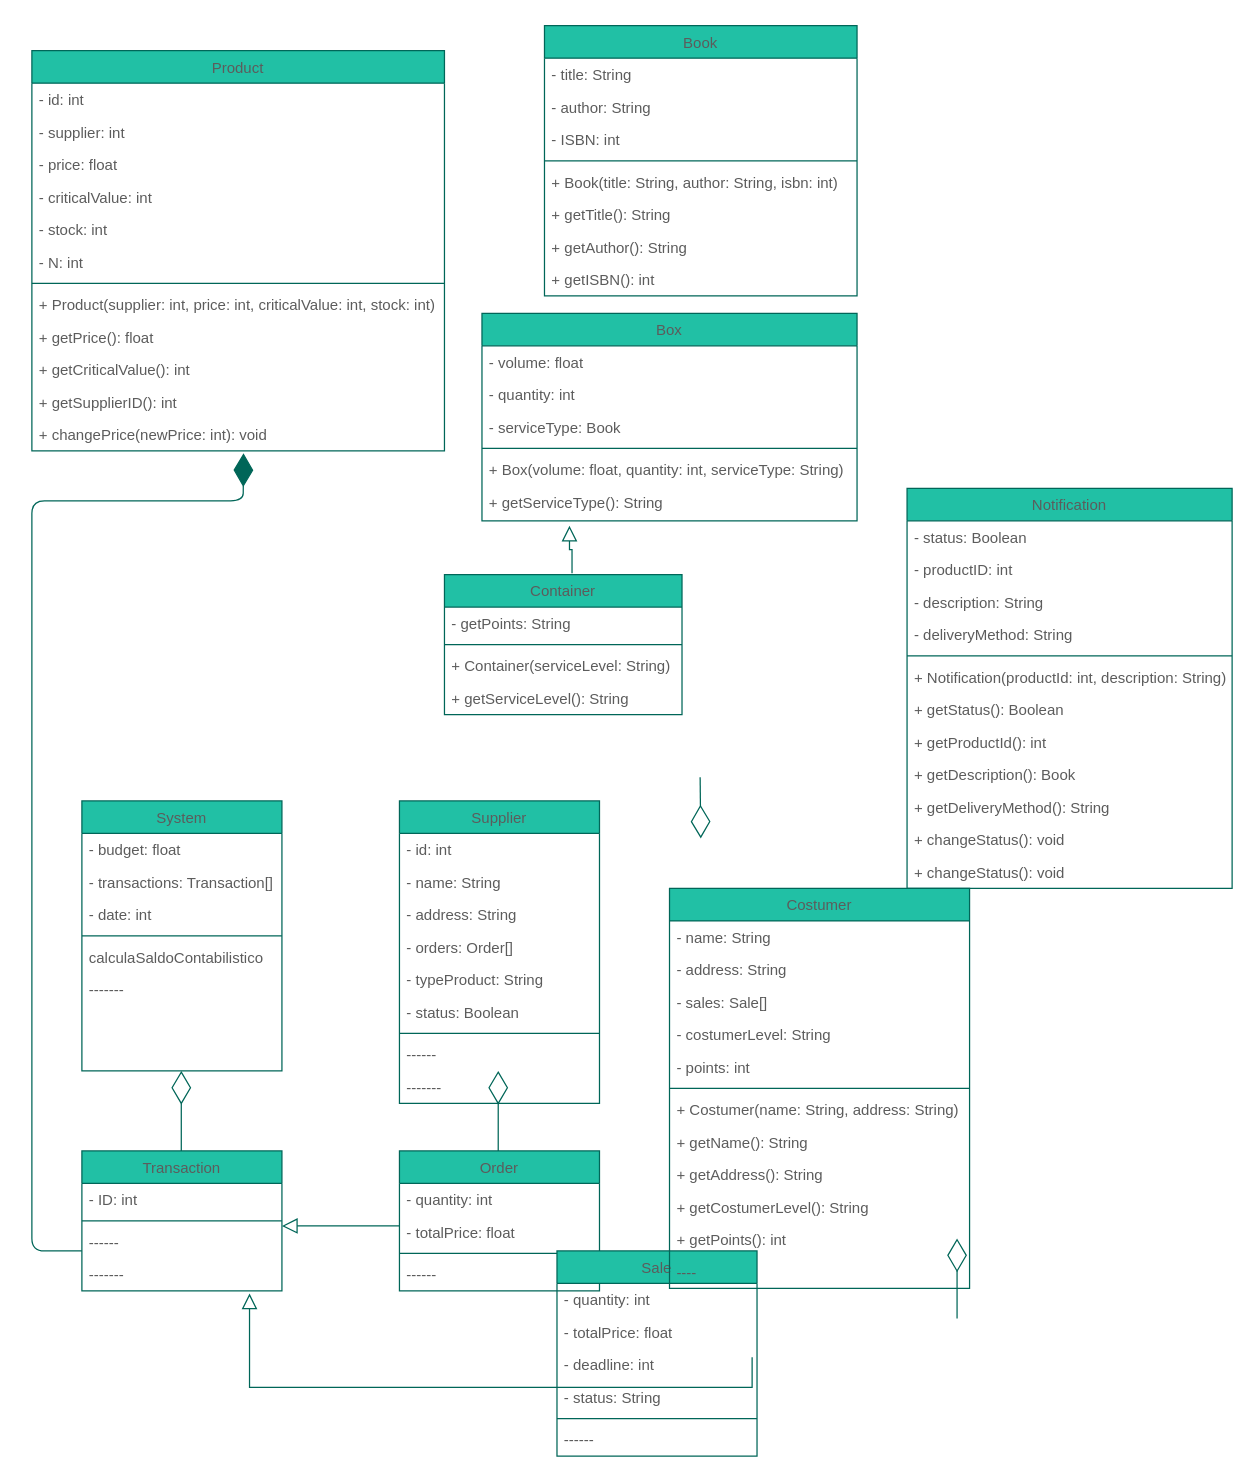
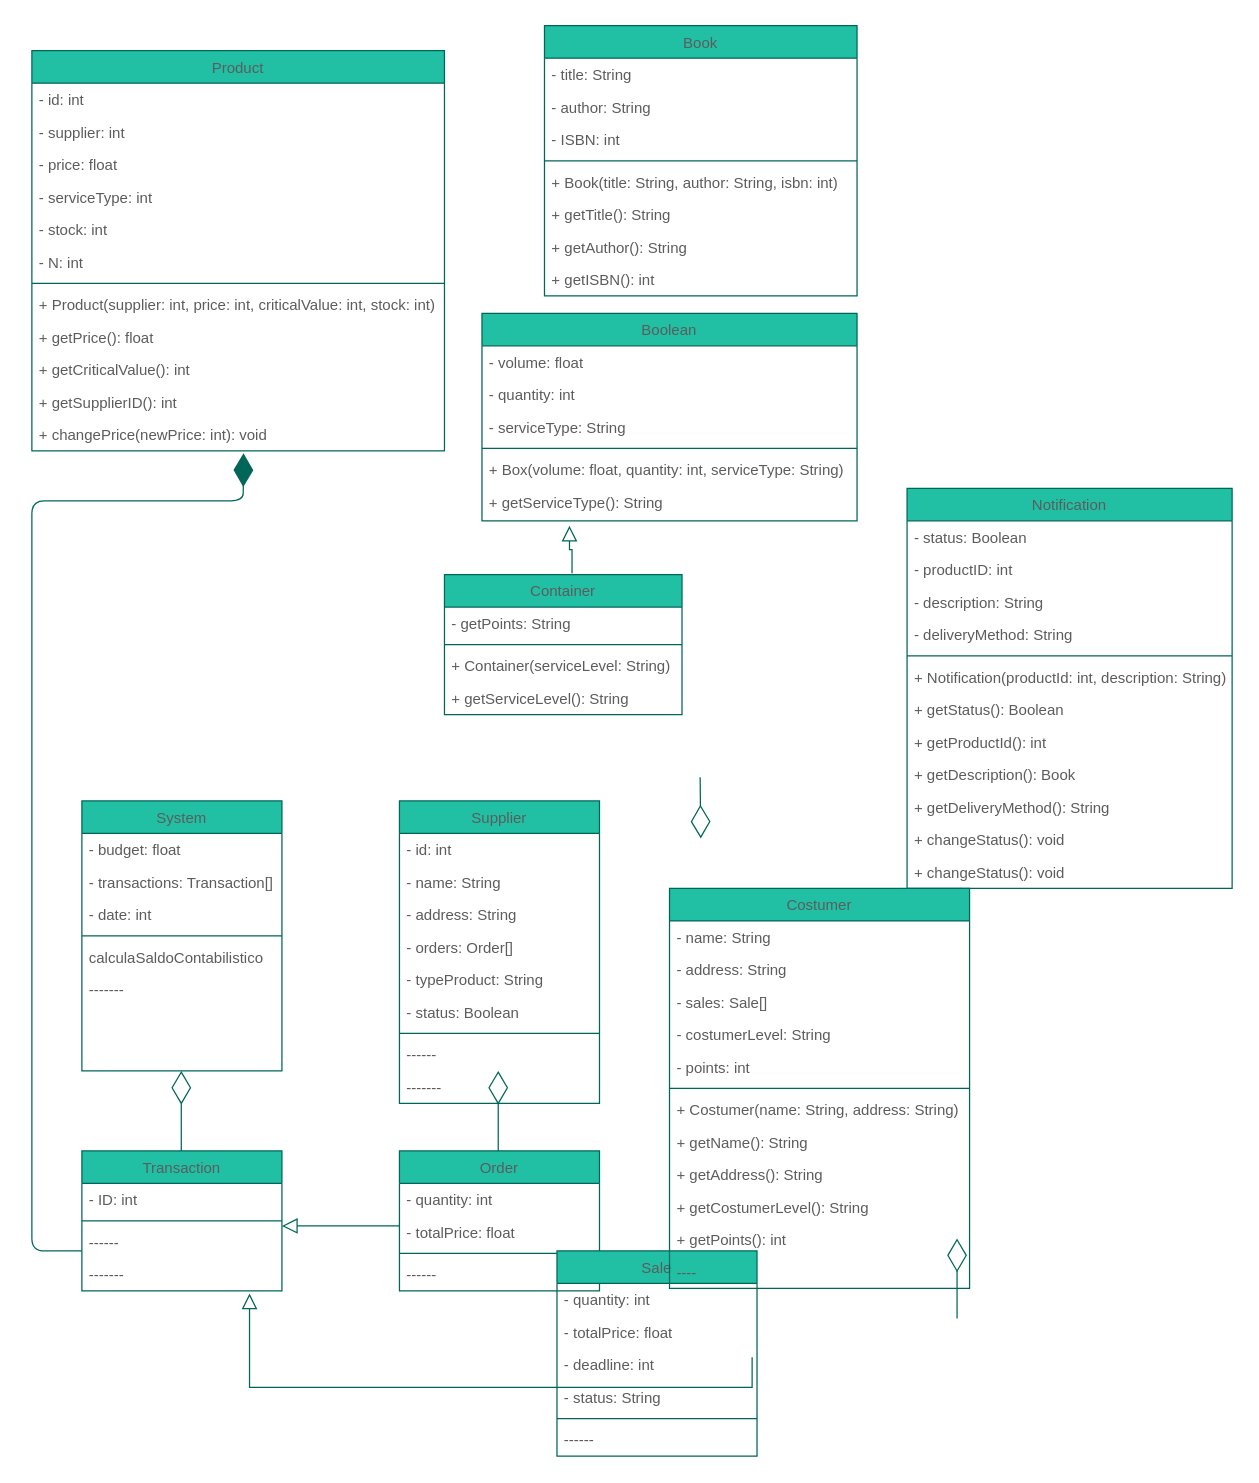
(107, 198) -> (105, 198)
(669, 330) -> (669, 330)
(561, 428) -> (567, 428)
